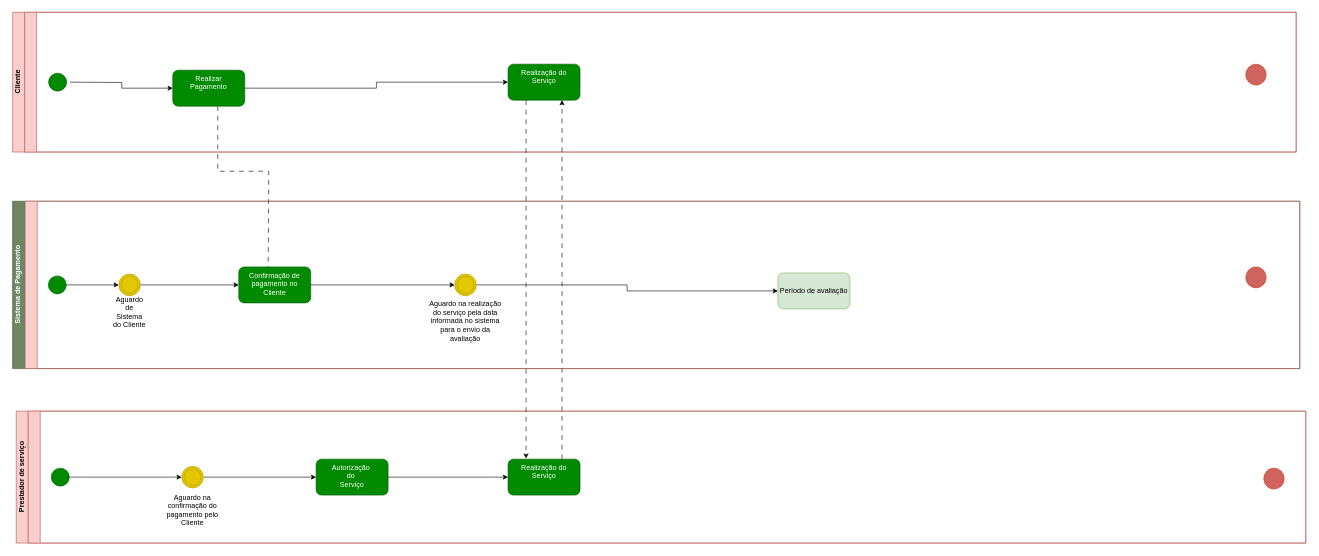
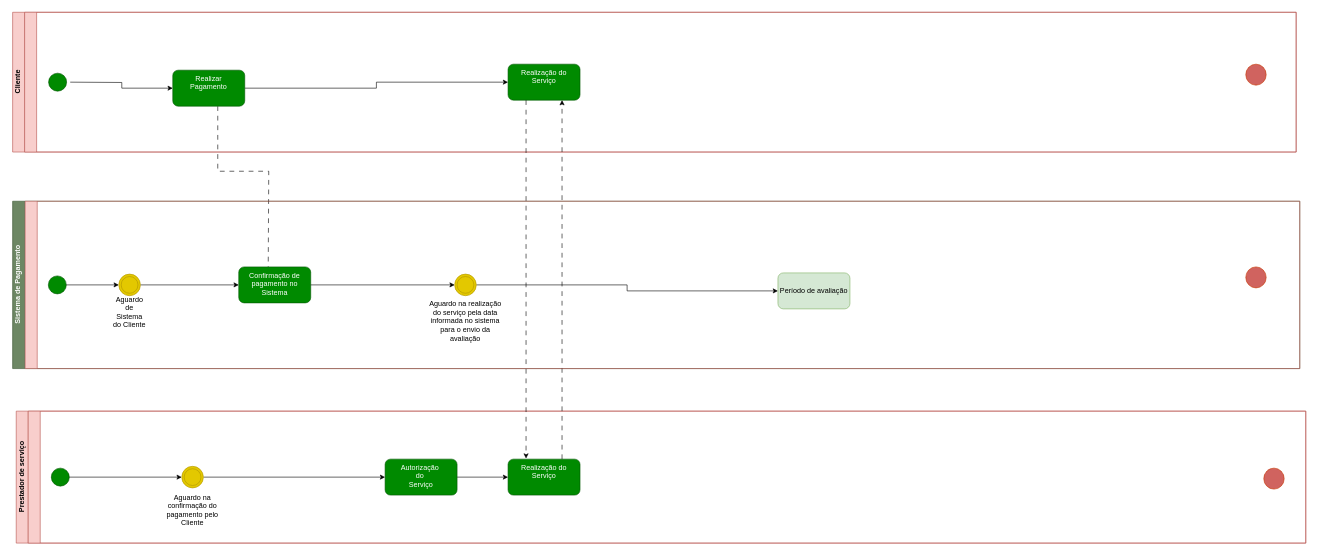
(275, 284) -> (275, 284)
(352, 477) -> (421, 477)
